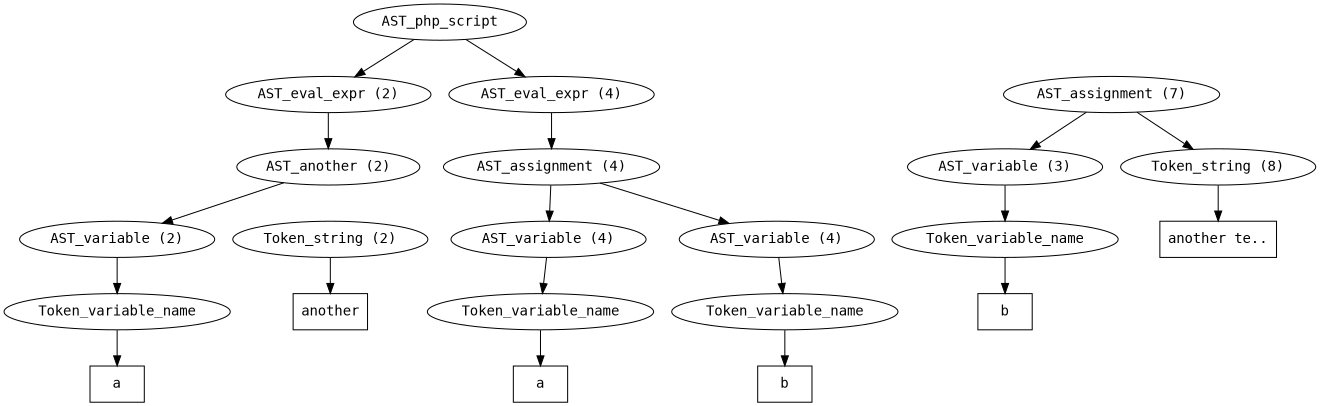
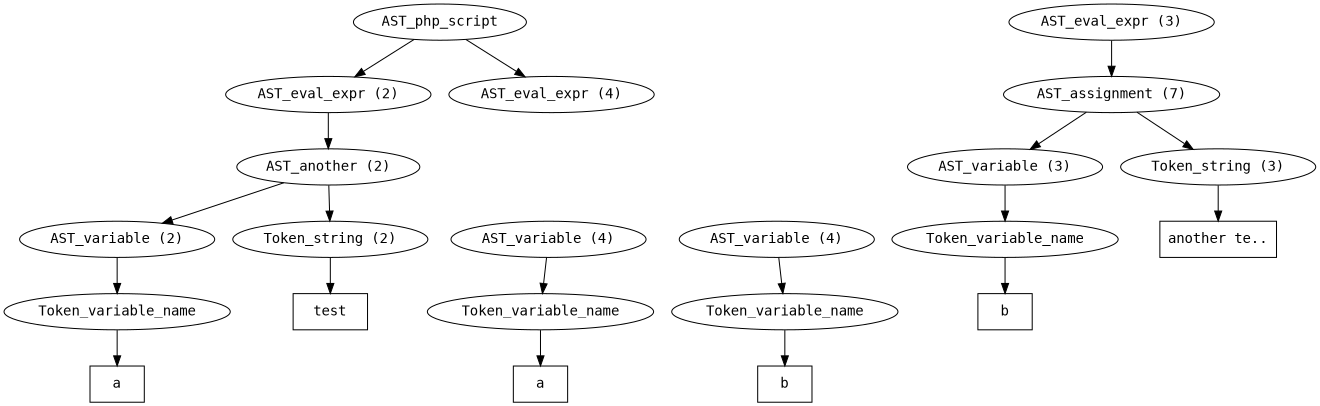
none -> (1112, 22)
(552, 167) -> none
(1218, 167) -> (1218, 167)
none -> (329, 198)
(330, 312) -> (330, 312)
